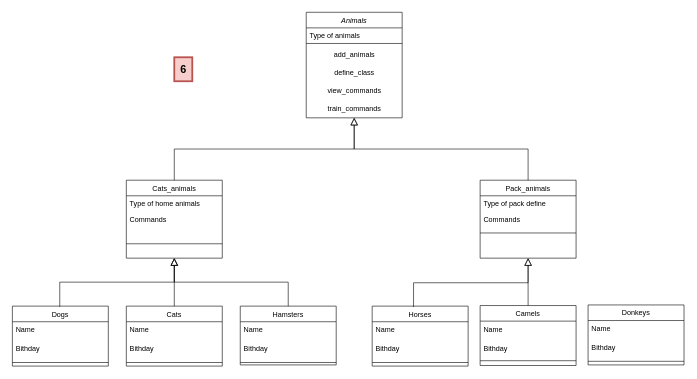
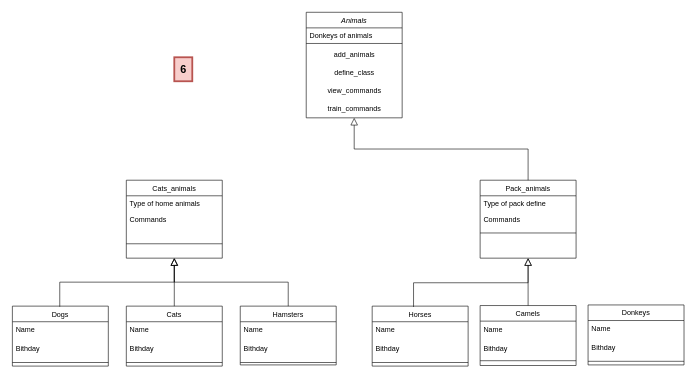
(336, 36) -> (342, 36)
(247, 149) -> none
